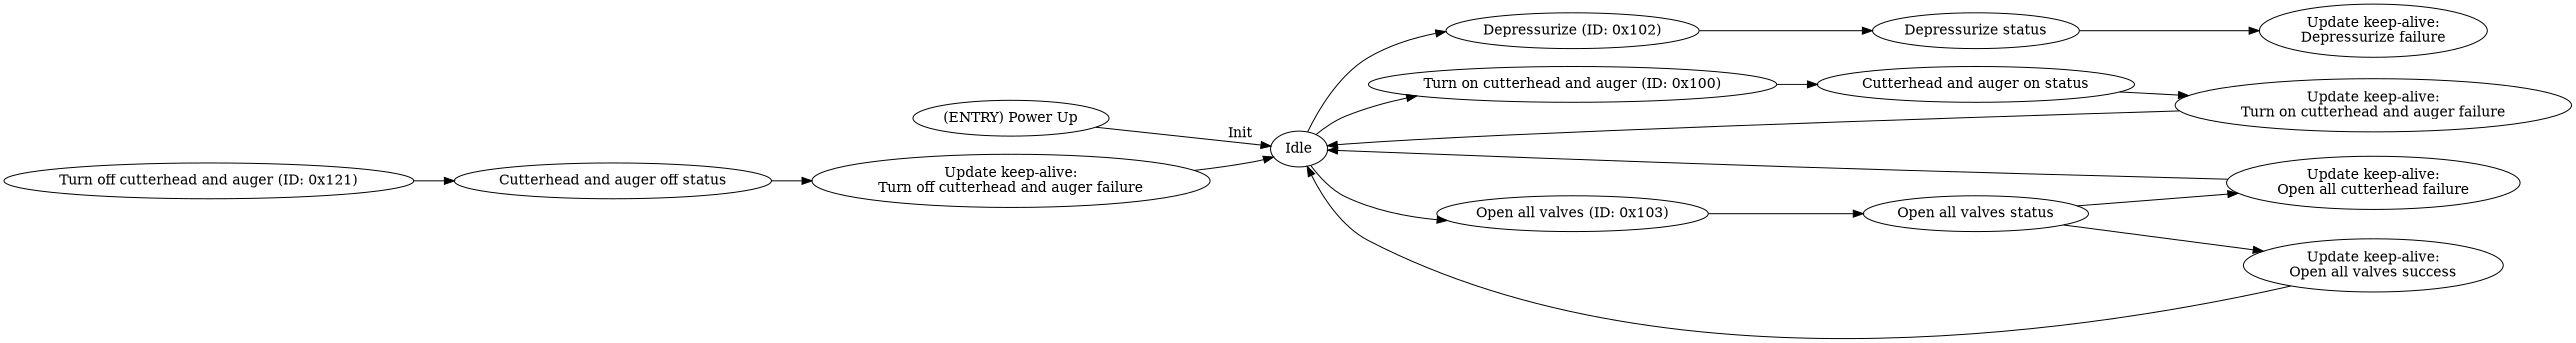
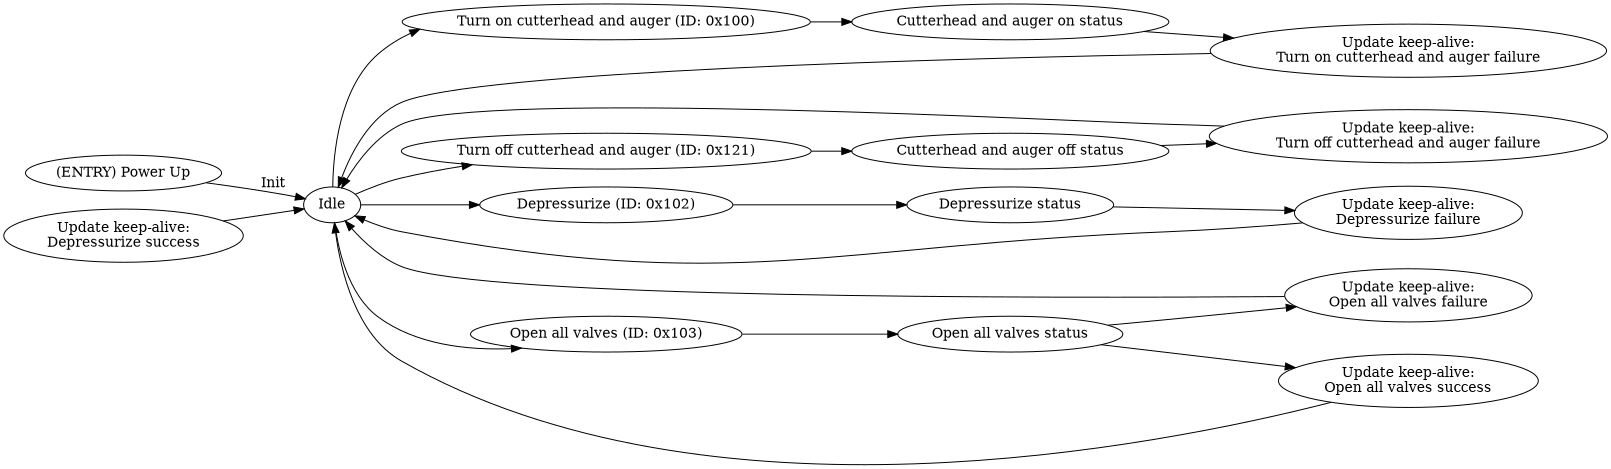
none -> (408, 177)
(2373, 183) -> (1408, 295)
none -> (124, 236)
none -> (832, 257)
